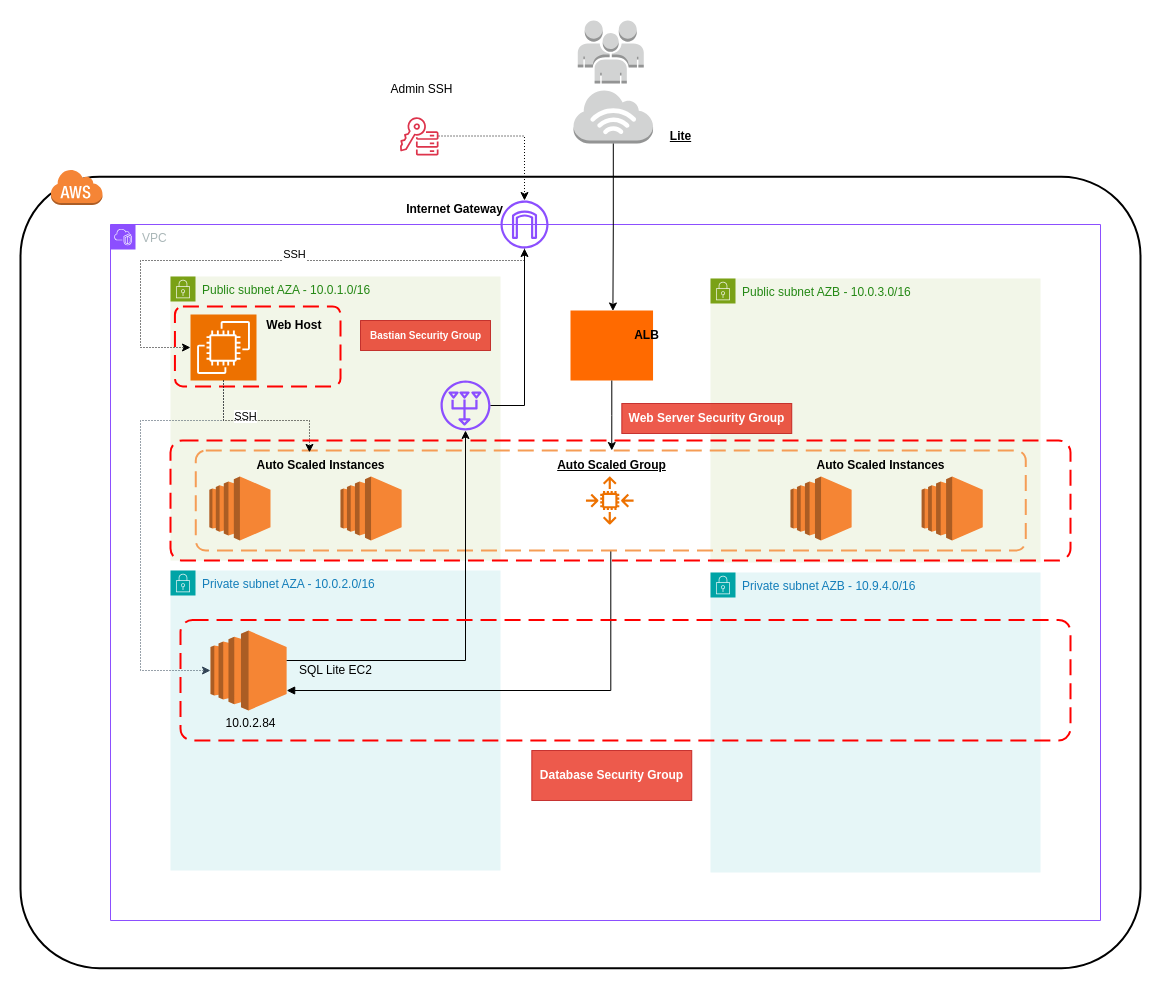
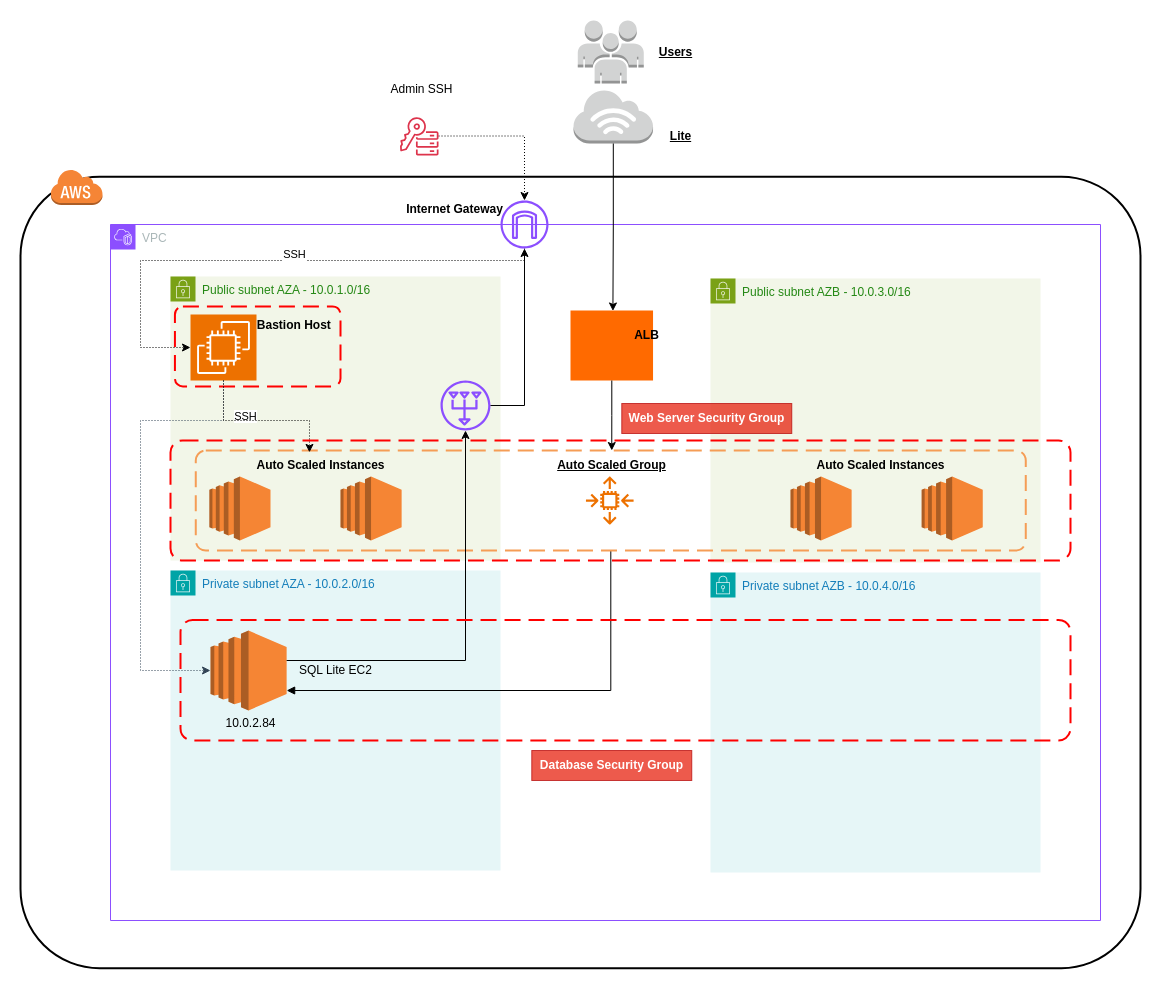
none -> (676, 52)
(296, 326) -> (296, 326)
(426, 336) -> none
(838, 587) -> (838, 587)
(612, 776) -> (612, 766)
